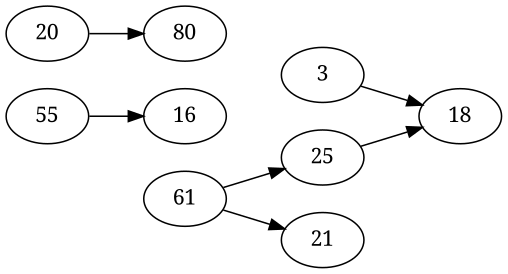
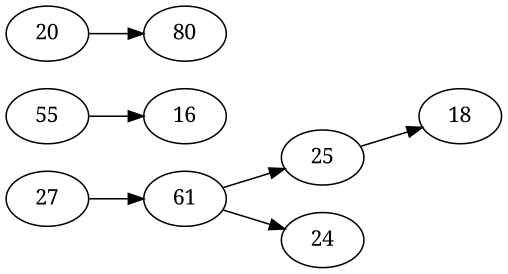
(323, 75) -> none
none -> (47, 199)
(323, 240) -> (323, 240)
